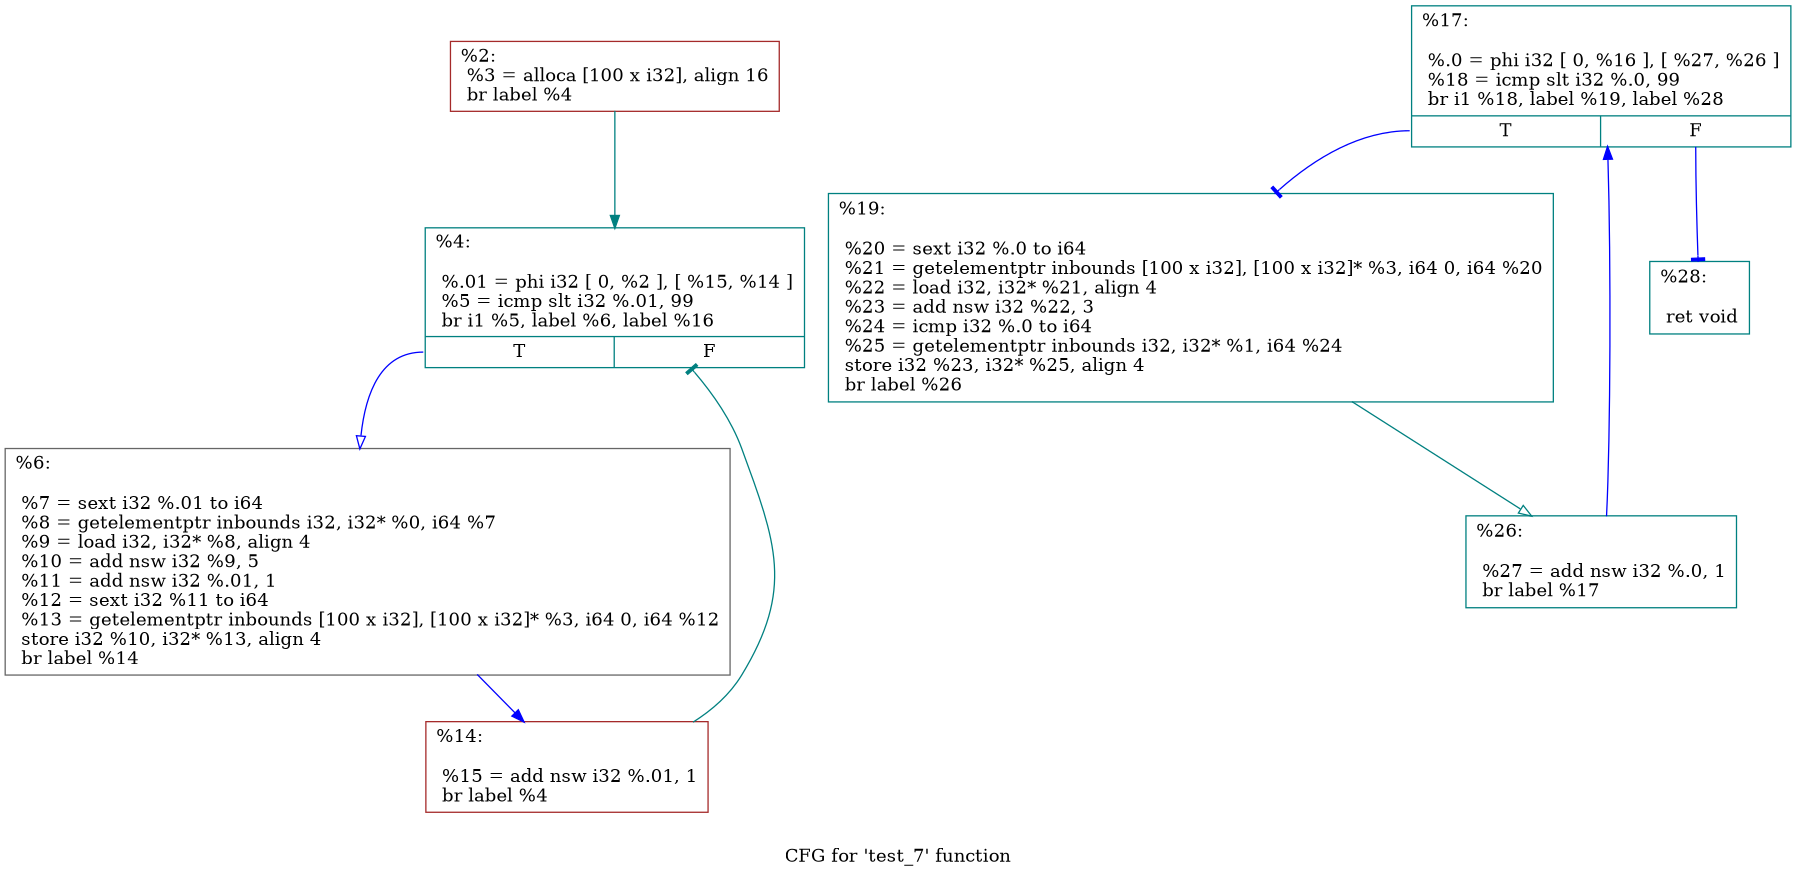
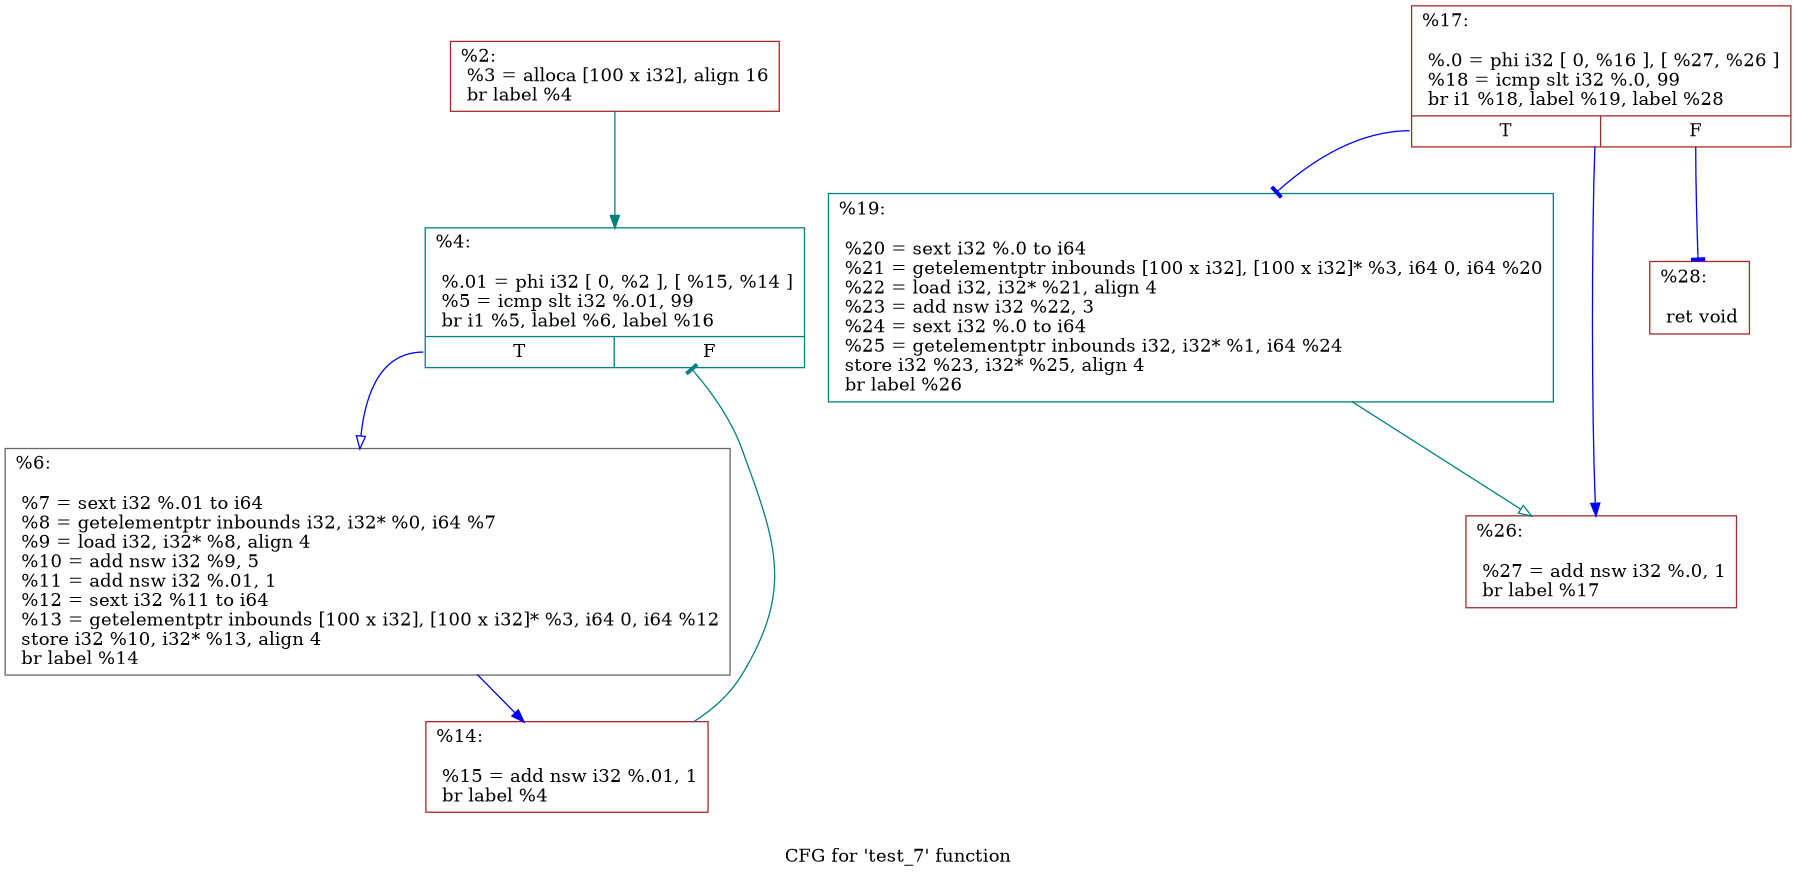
(1601, 76) -> (1601, 76)
(1700, 298) -> (1700, 298)
(966, 327) -> (963, 327)
(1610, 338) -> (1592, 325)
(1601, 562) -> (1601, 562)
